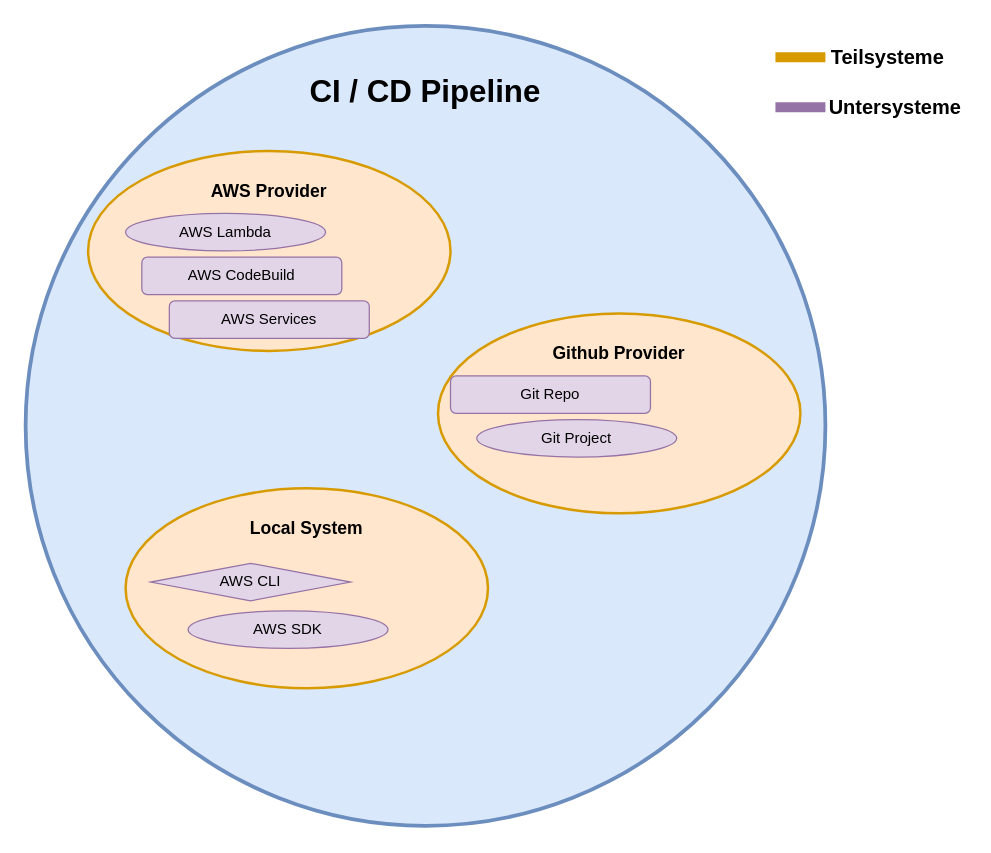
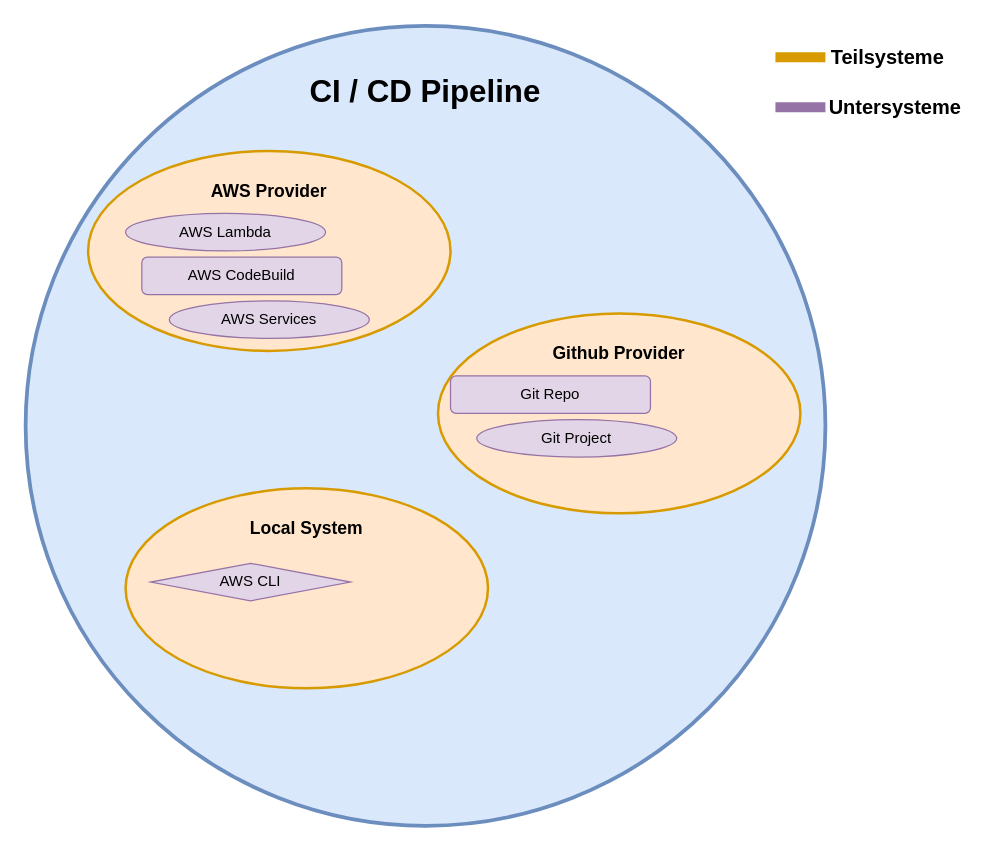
(269, 319) -> (269, 319)
(288, 629) -> none
